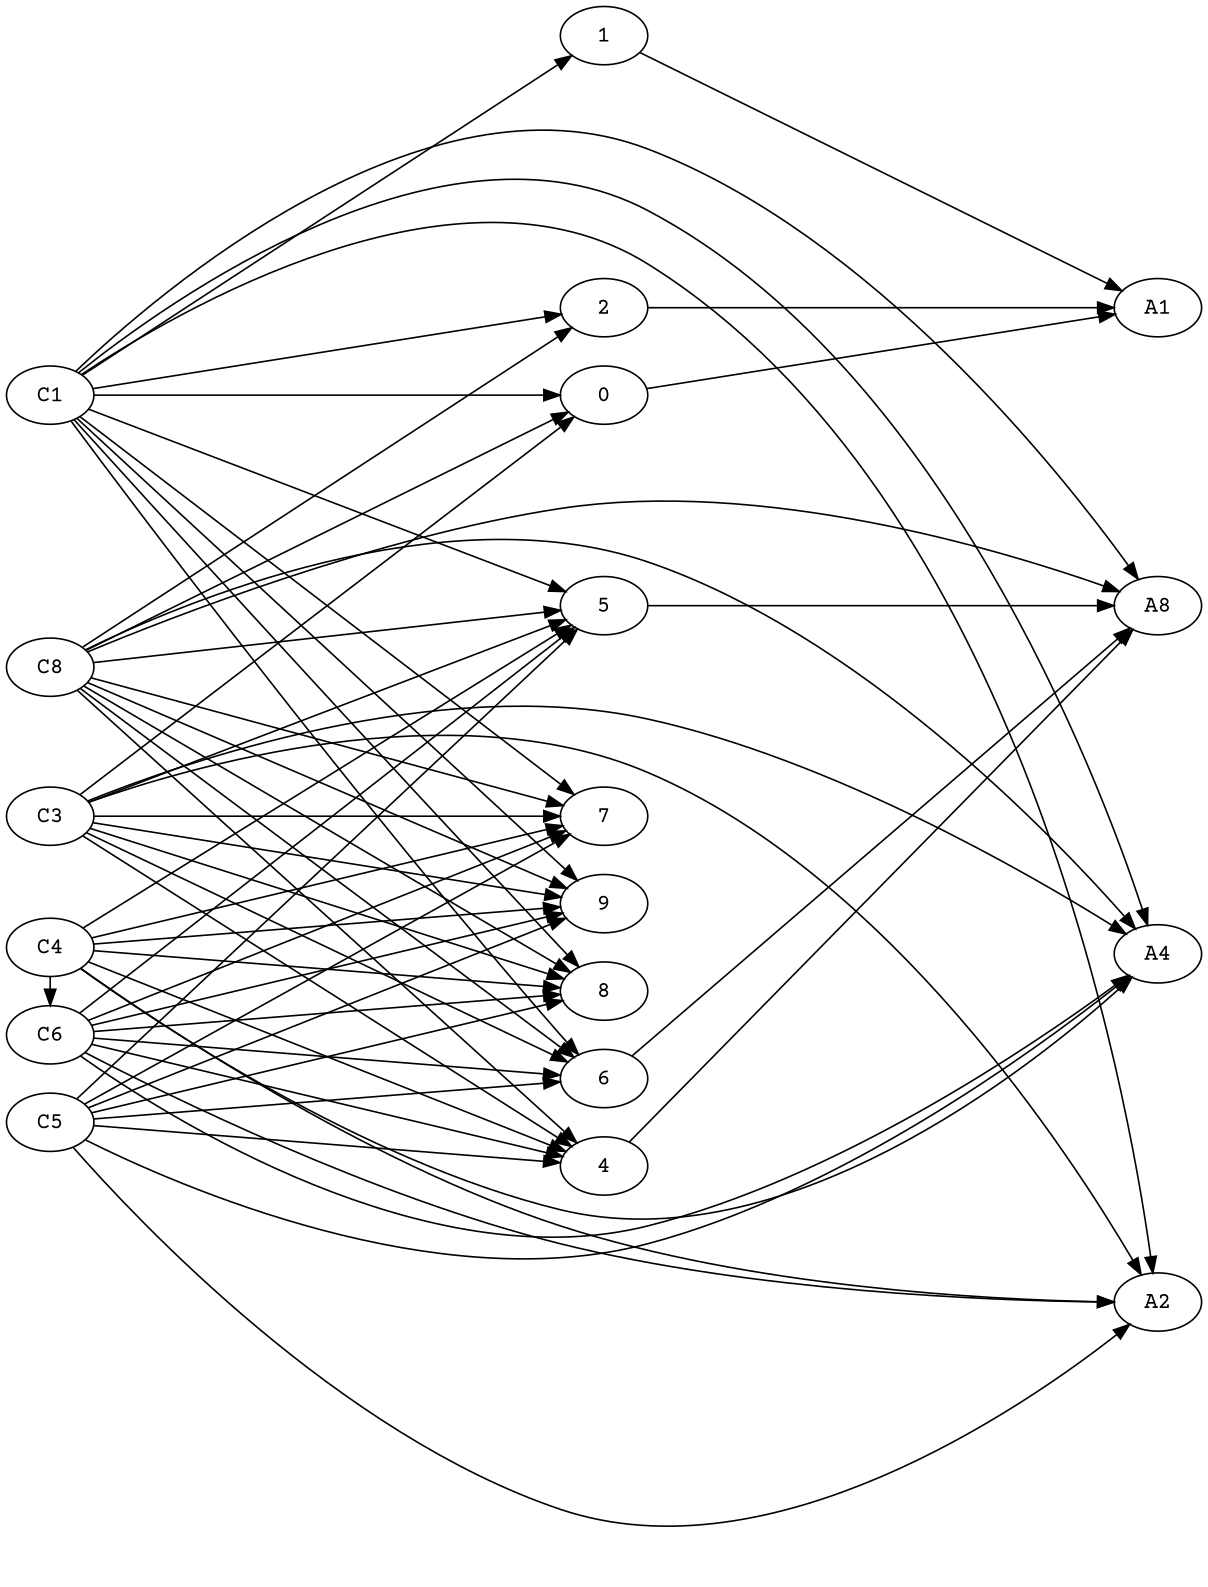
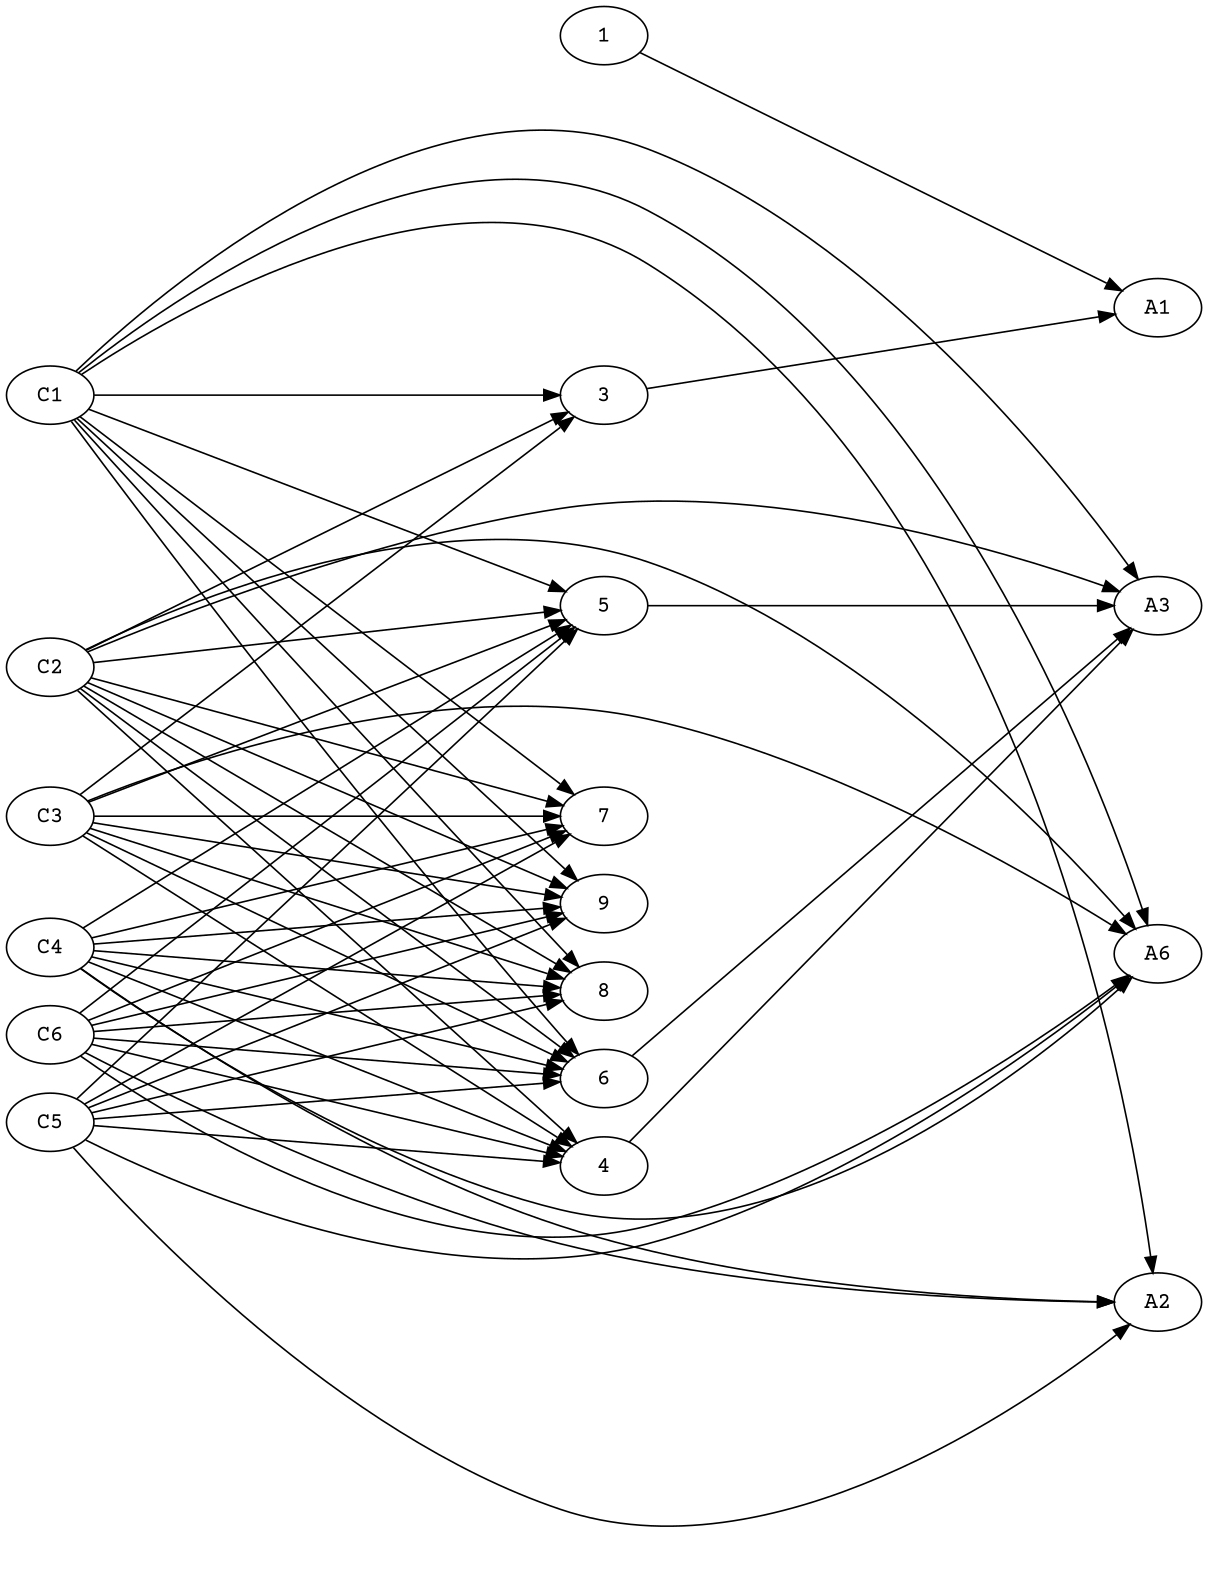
(344, 204) -> none
(604, 308) -> none
(604, 395) -> (604, 395)
(1158, 606) -> (1158, 606)
(50, 667) -> (50, 667)
(704, 802) -> none
(1158, 954) -> (1158, 954)
(50, 983) -> (319, 1011)
